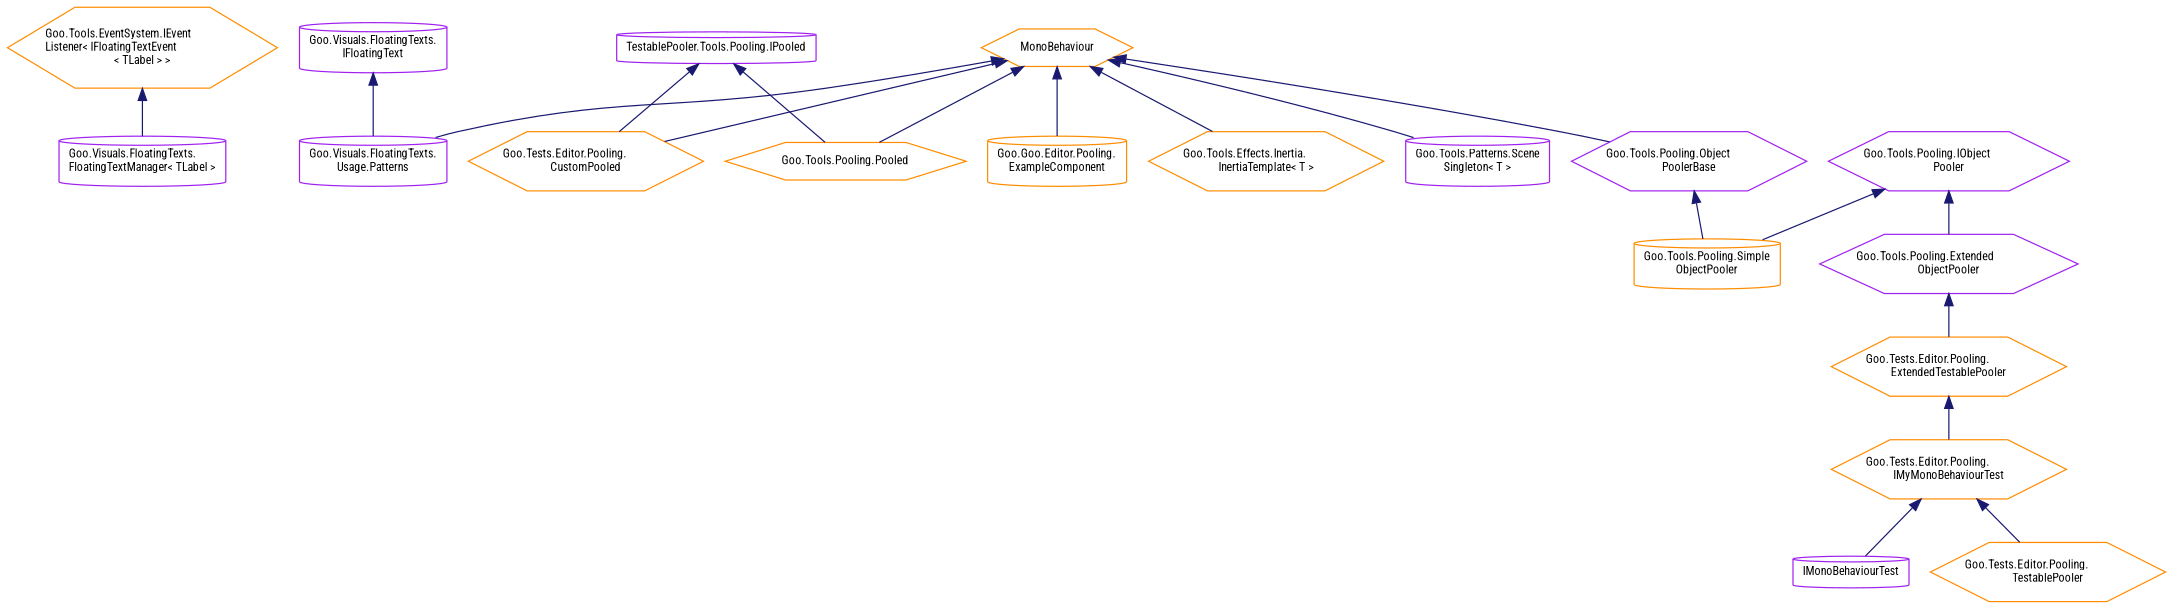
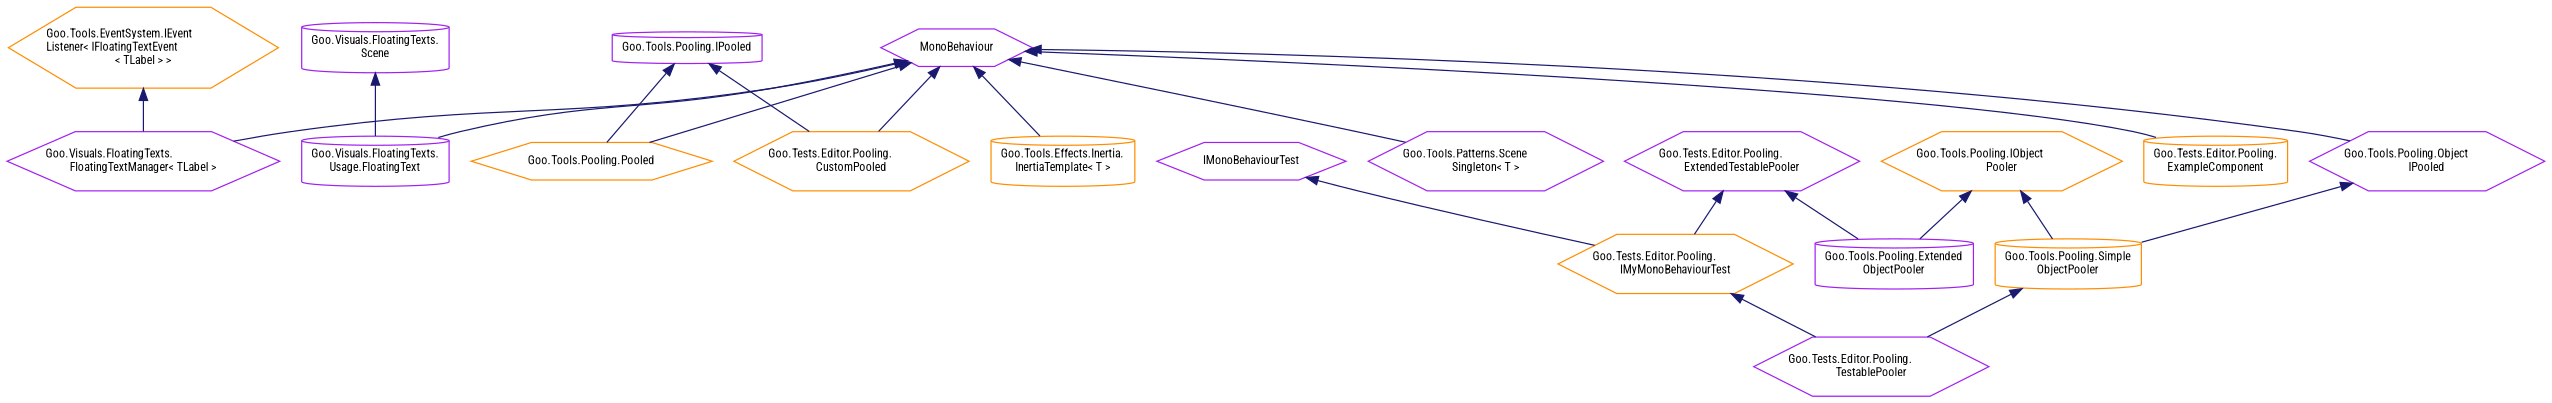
(373, 48) -> (375, 48)
(716, 48) -> (687, 48)
(1057, 48) -> (957, 48)
none -> (515, 112)
(142, 161) -> (143, 161)
(373, 161) -> (375, 161)
(1057, 161) -> (2216, 161)
(1266, 161) -> (1063, 161)
(1478, 161) -> (1486, 161)
(1689, 161) -> (2427, 161)
(1949, 161) -> (2002, 161)
(1949, 264) -> (1894, 264)
none -> (1969, 316)
(1949, 321) -> (1827, 218)
(1949, 367) -> (1742, 161)
(1889, 532) -> (1456, 214)
(1851, 572) -> (1251, 161)
(2048, 572) -> (1871, 367)
